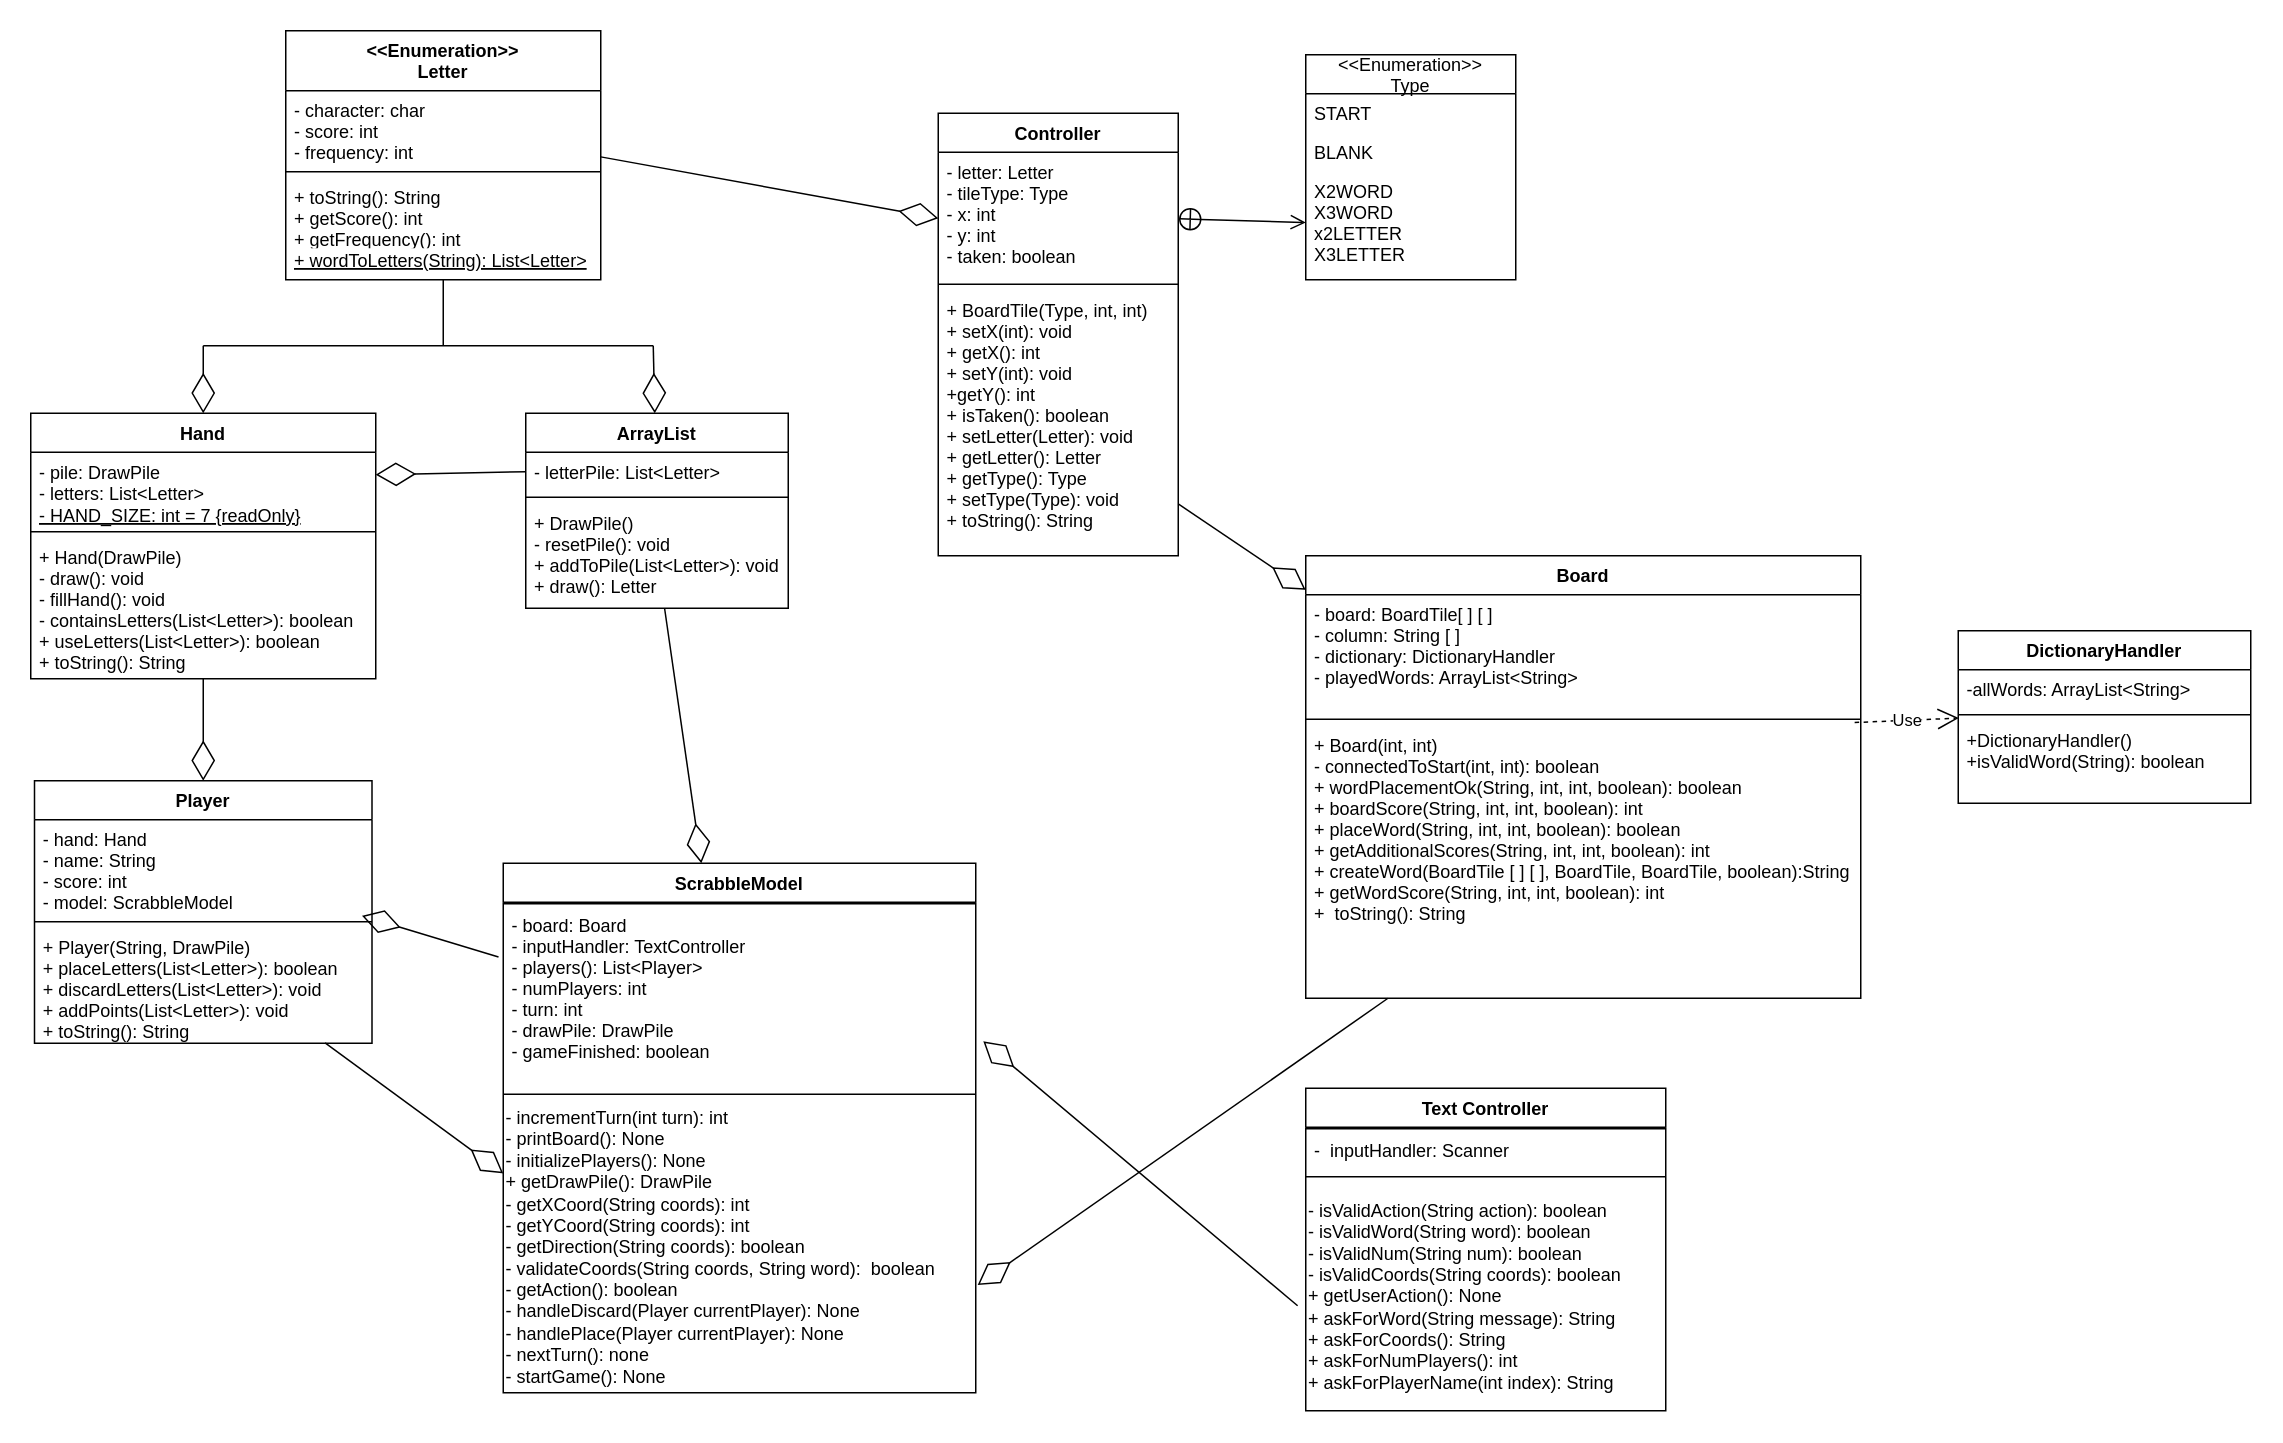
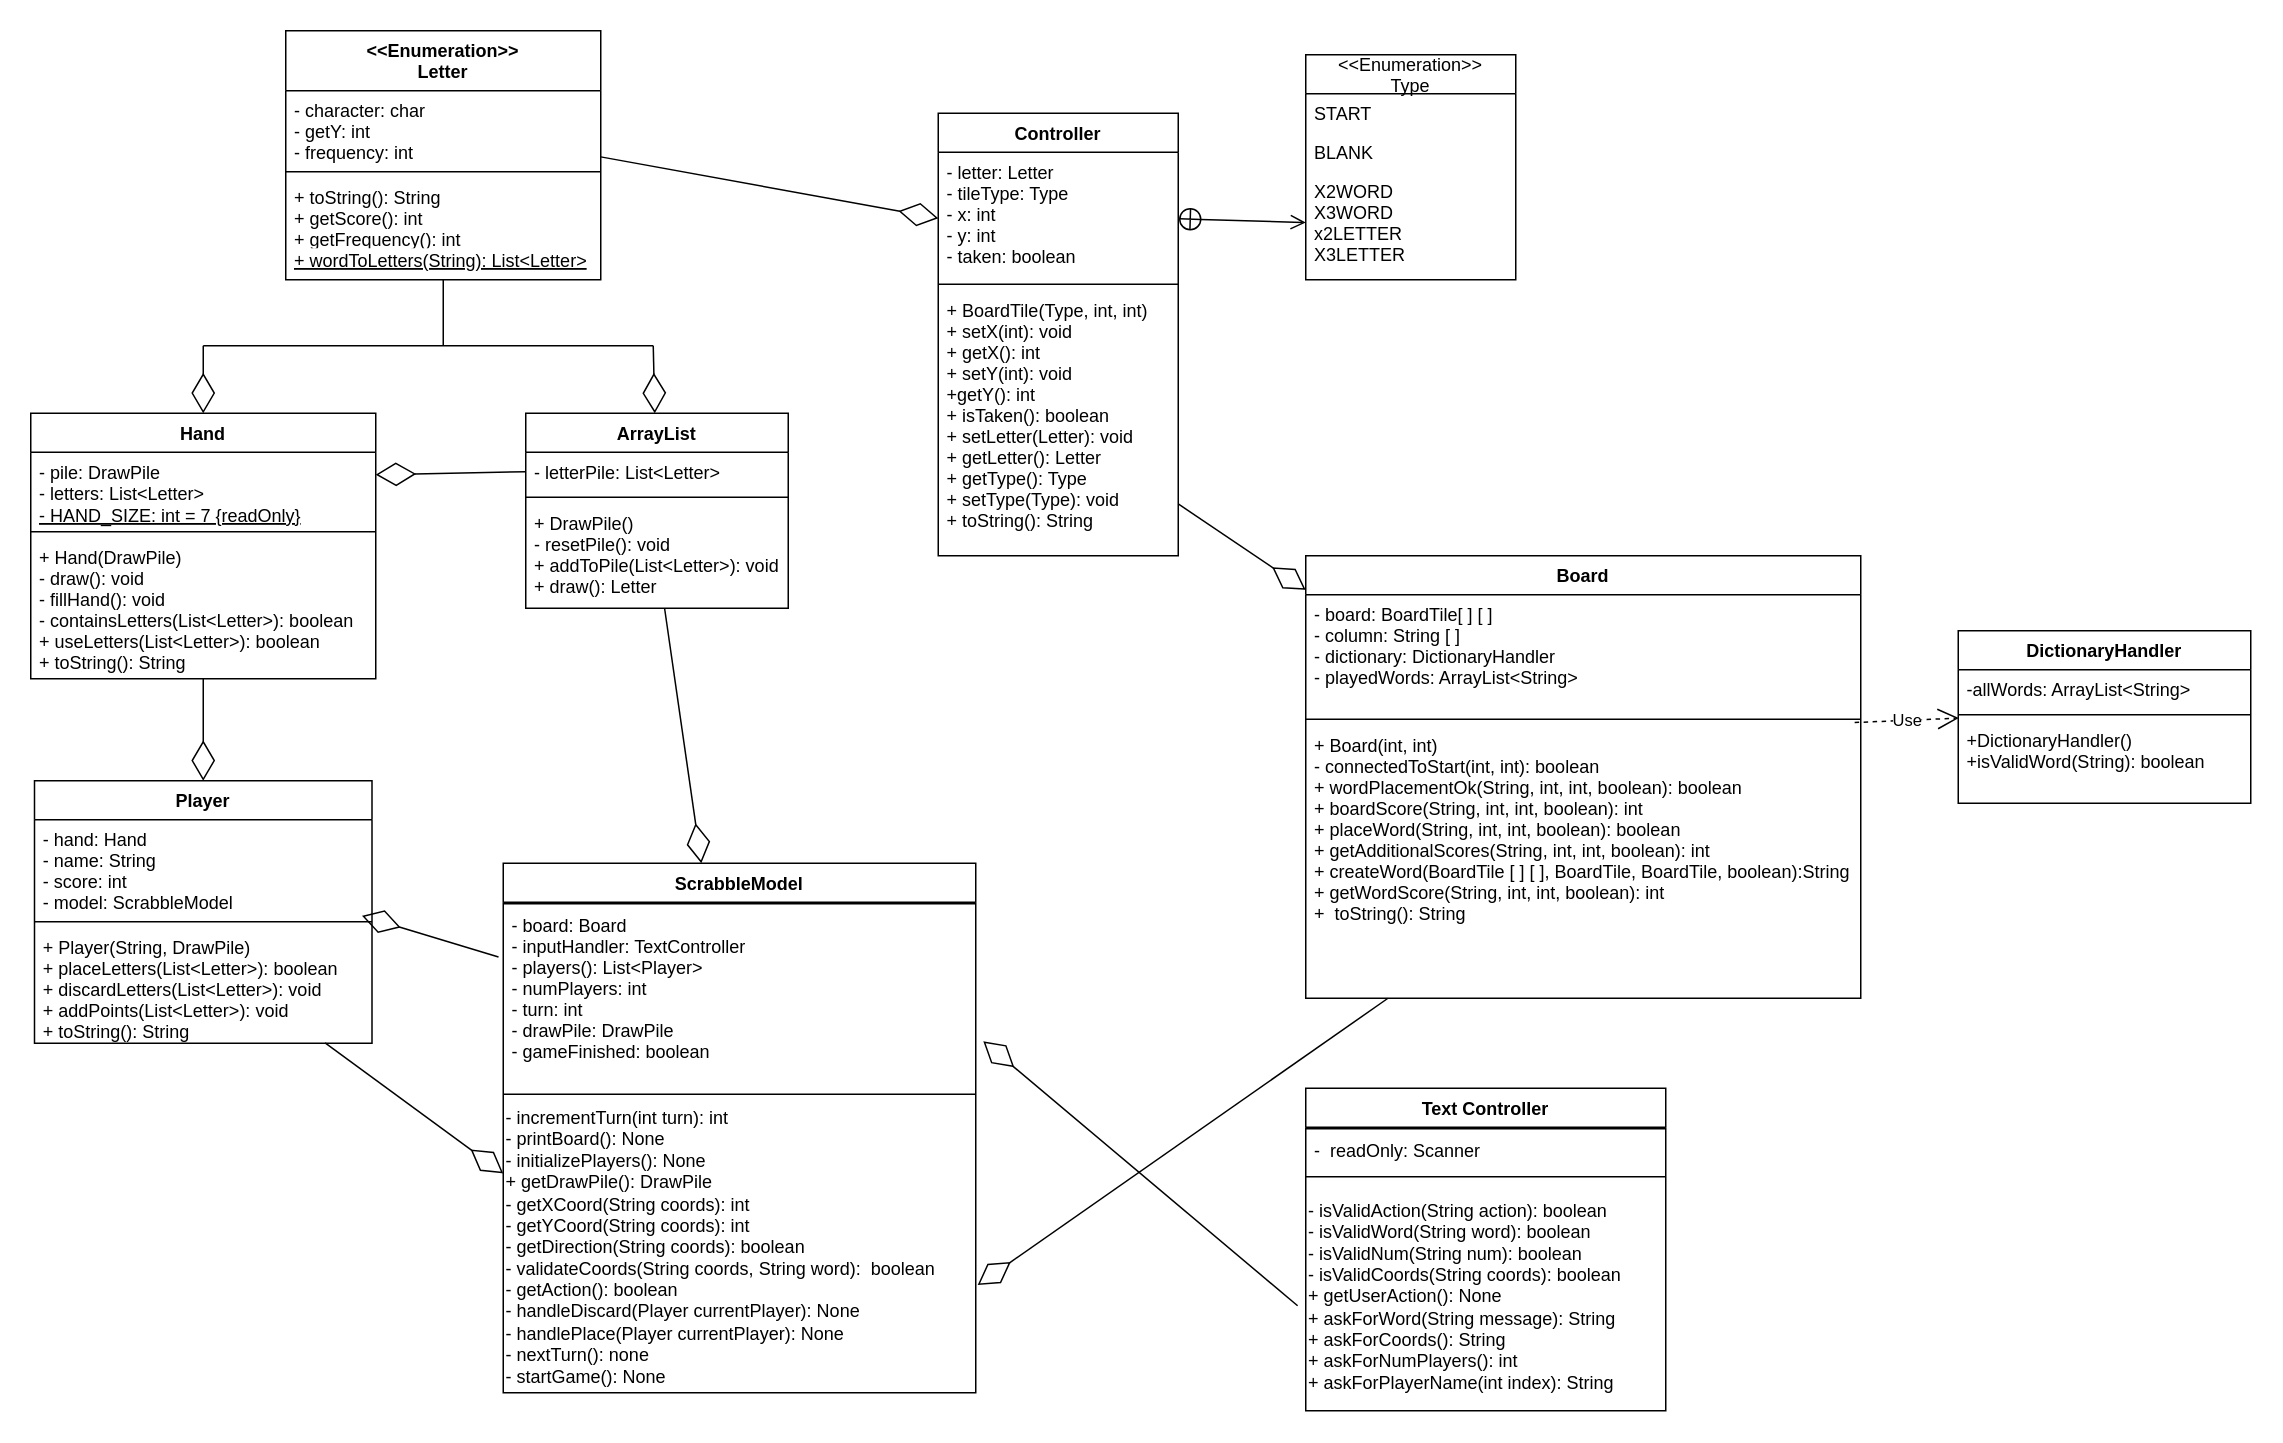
(373, 111) -> (373, 111)
(1423, 1151) -> (1405, 1151)
